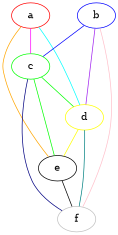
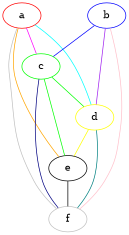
none -> (15, 124)
